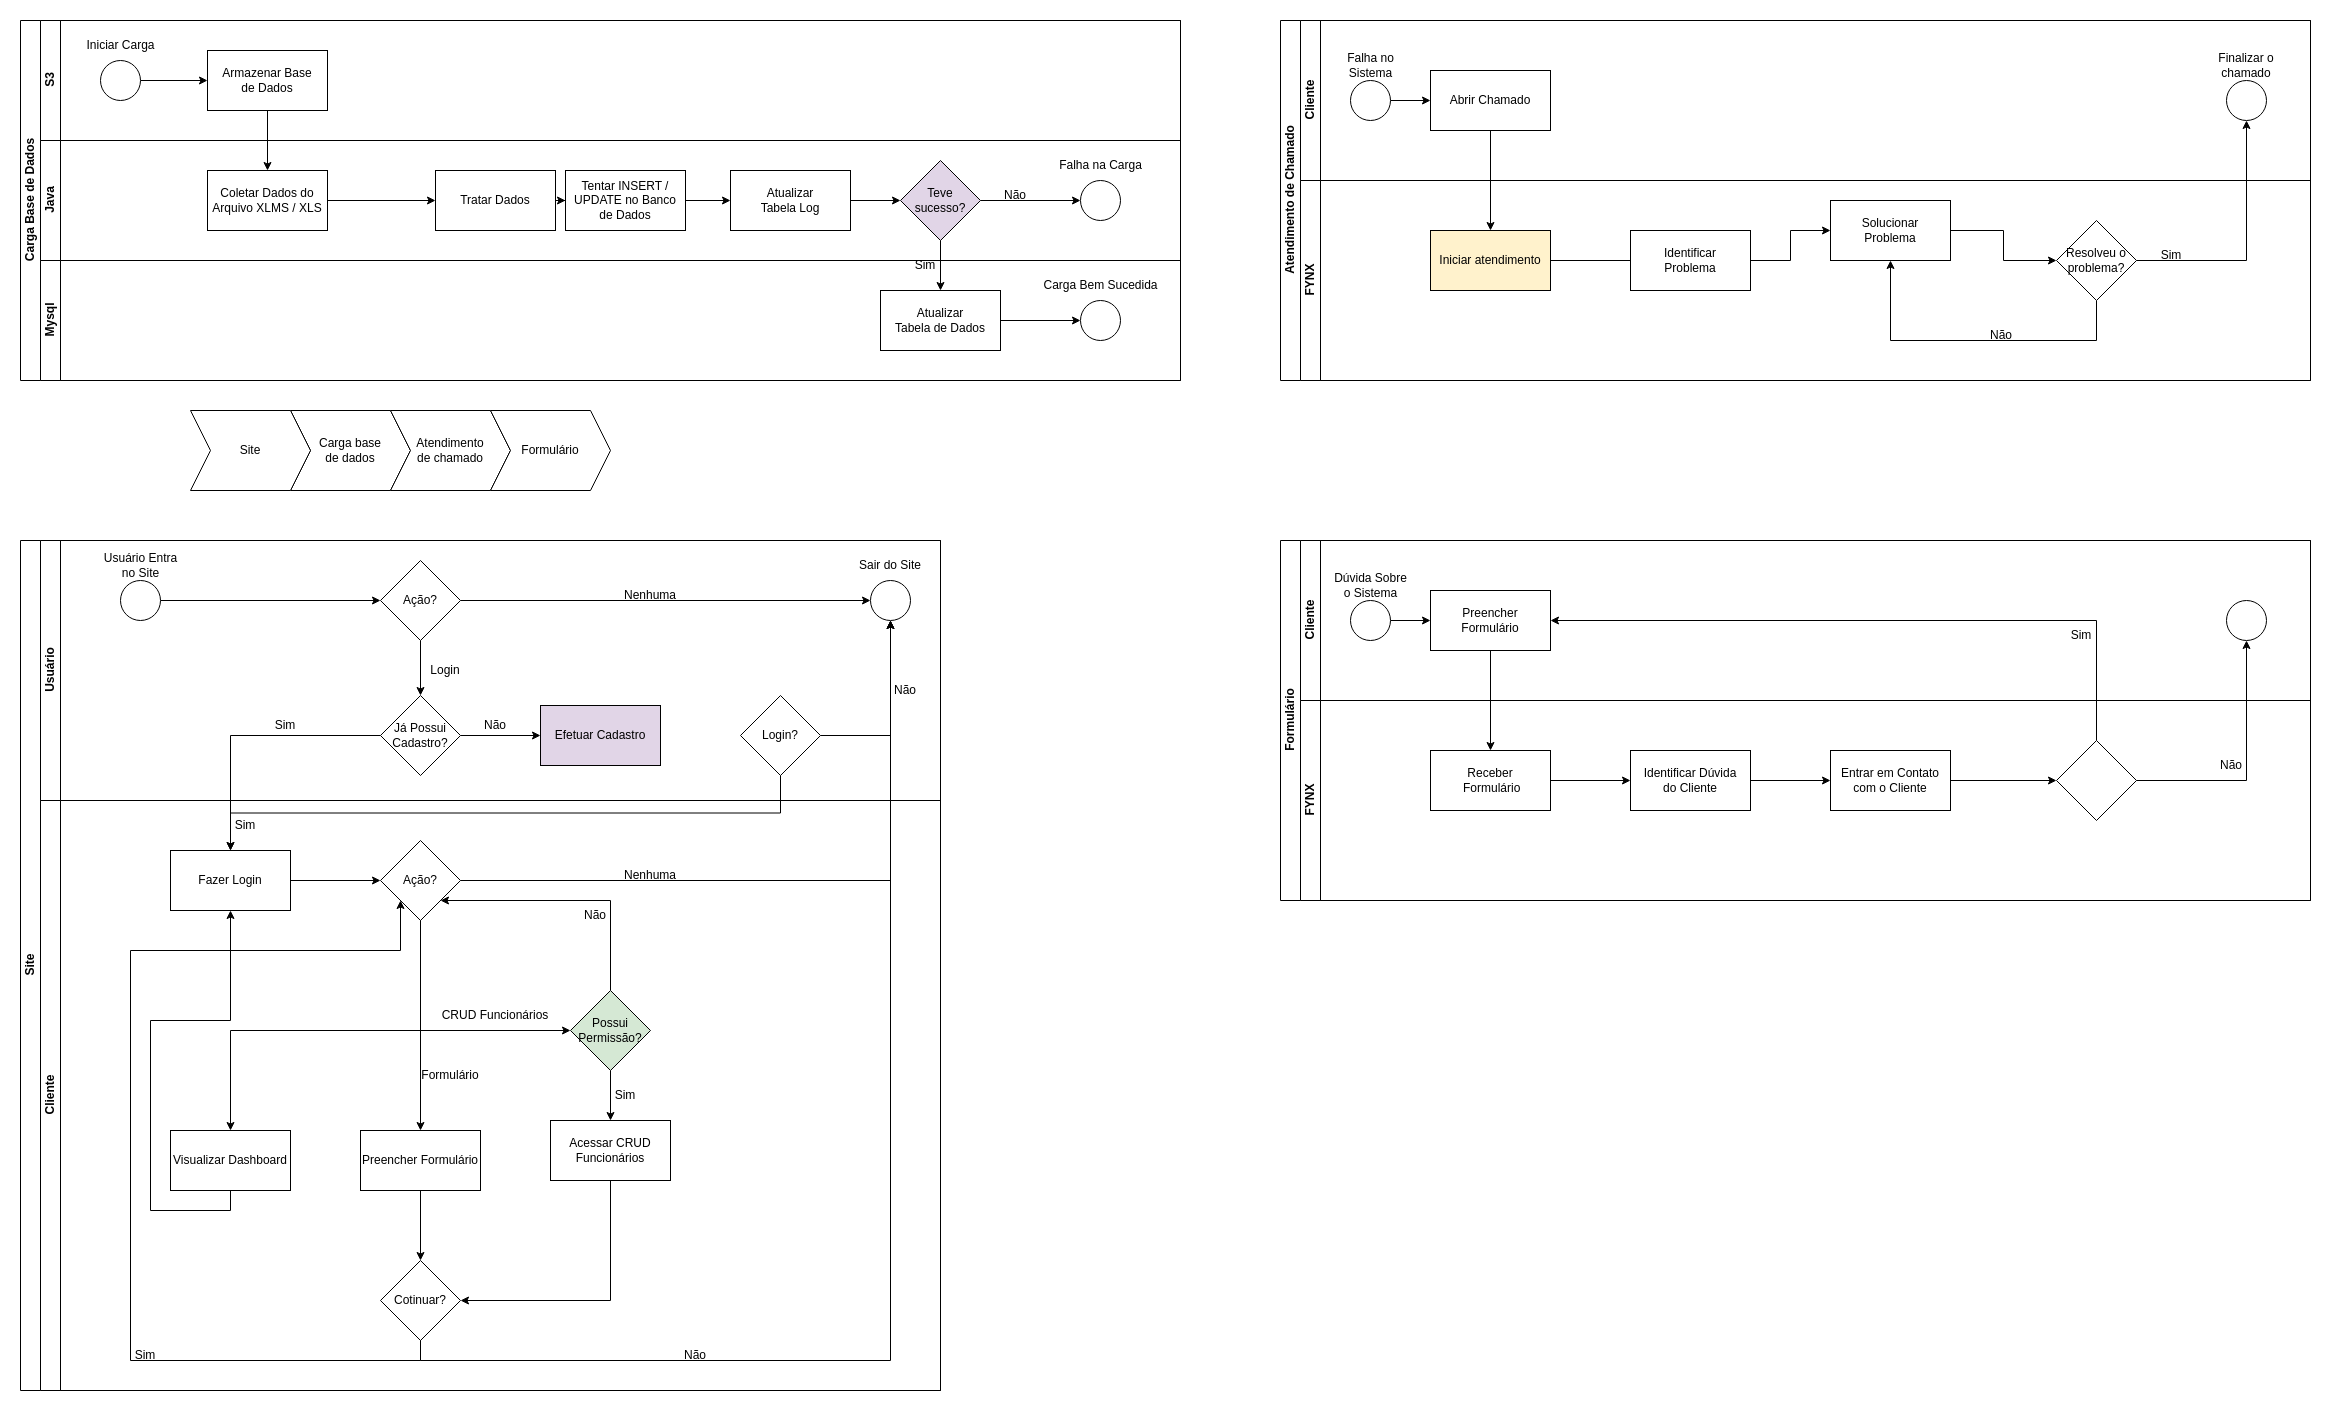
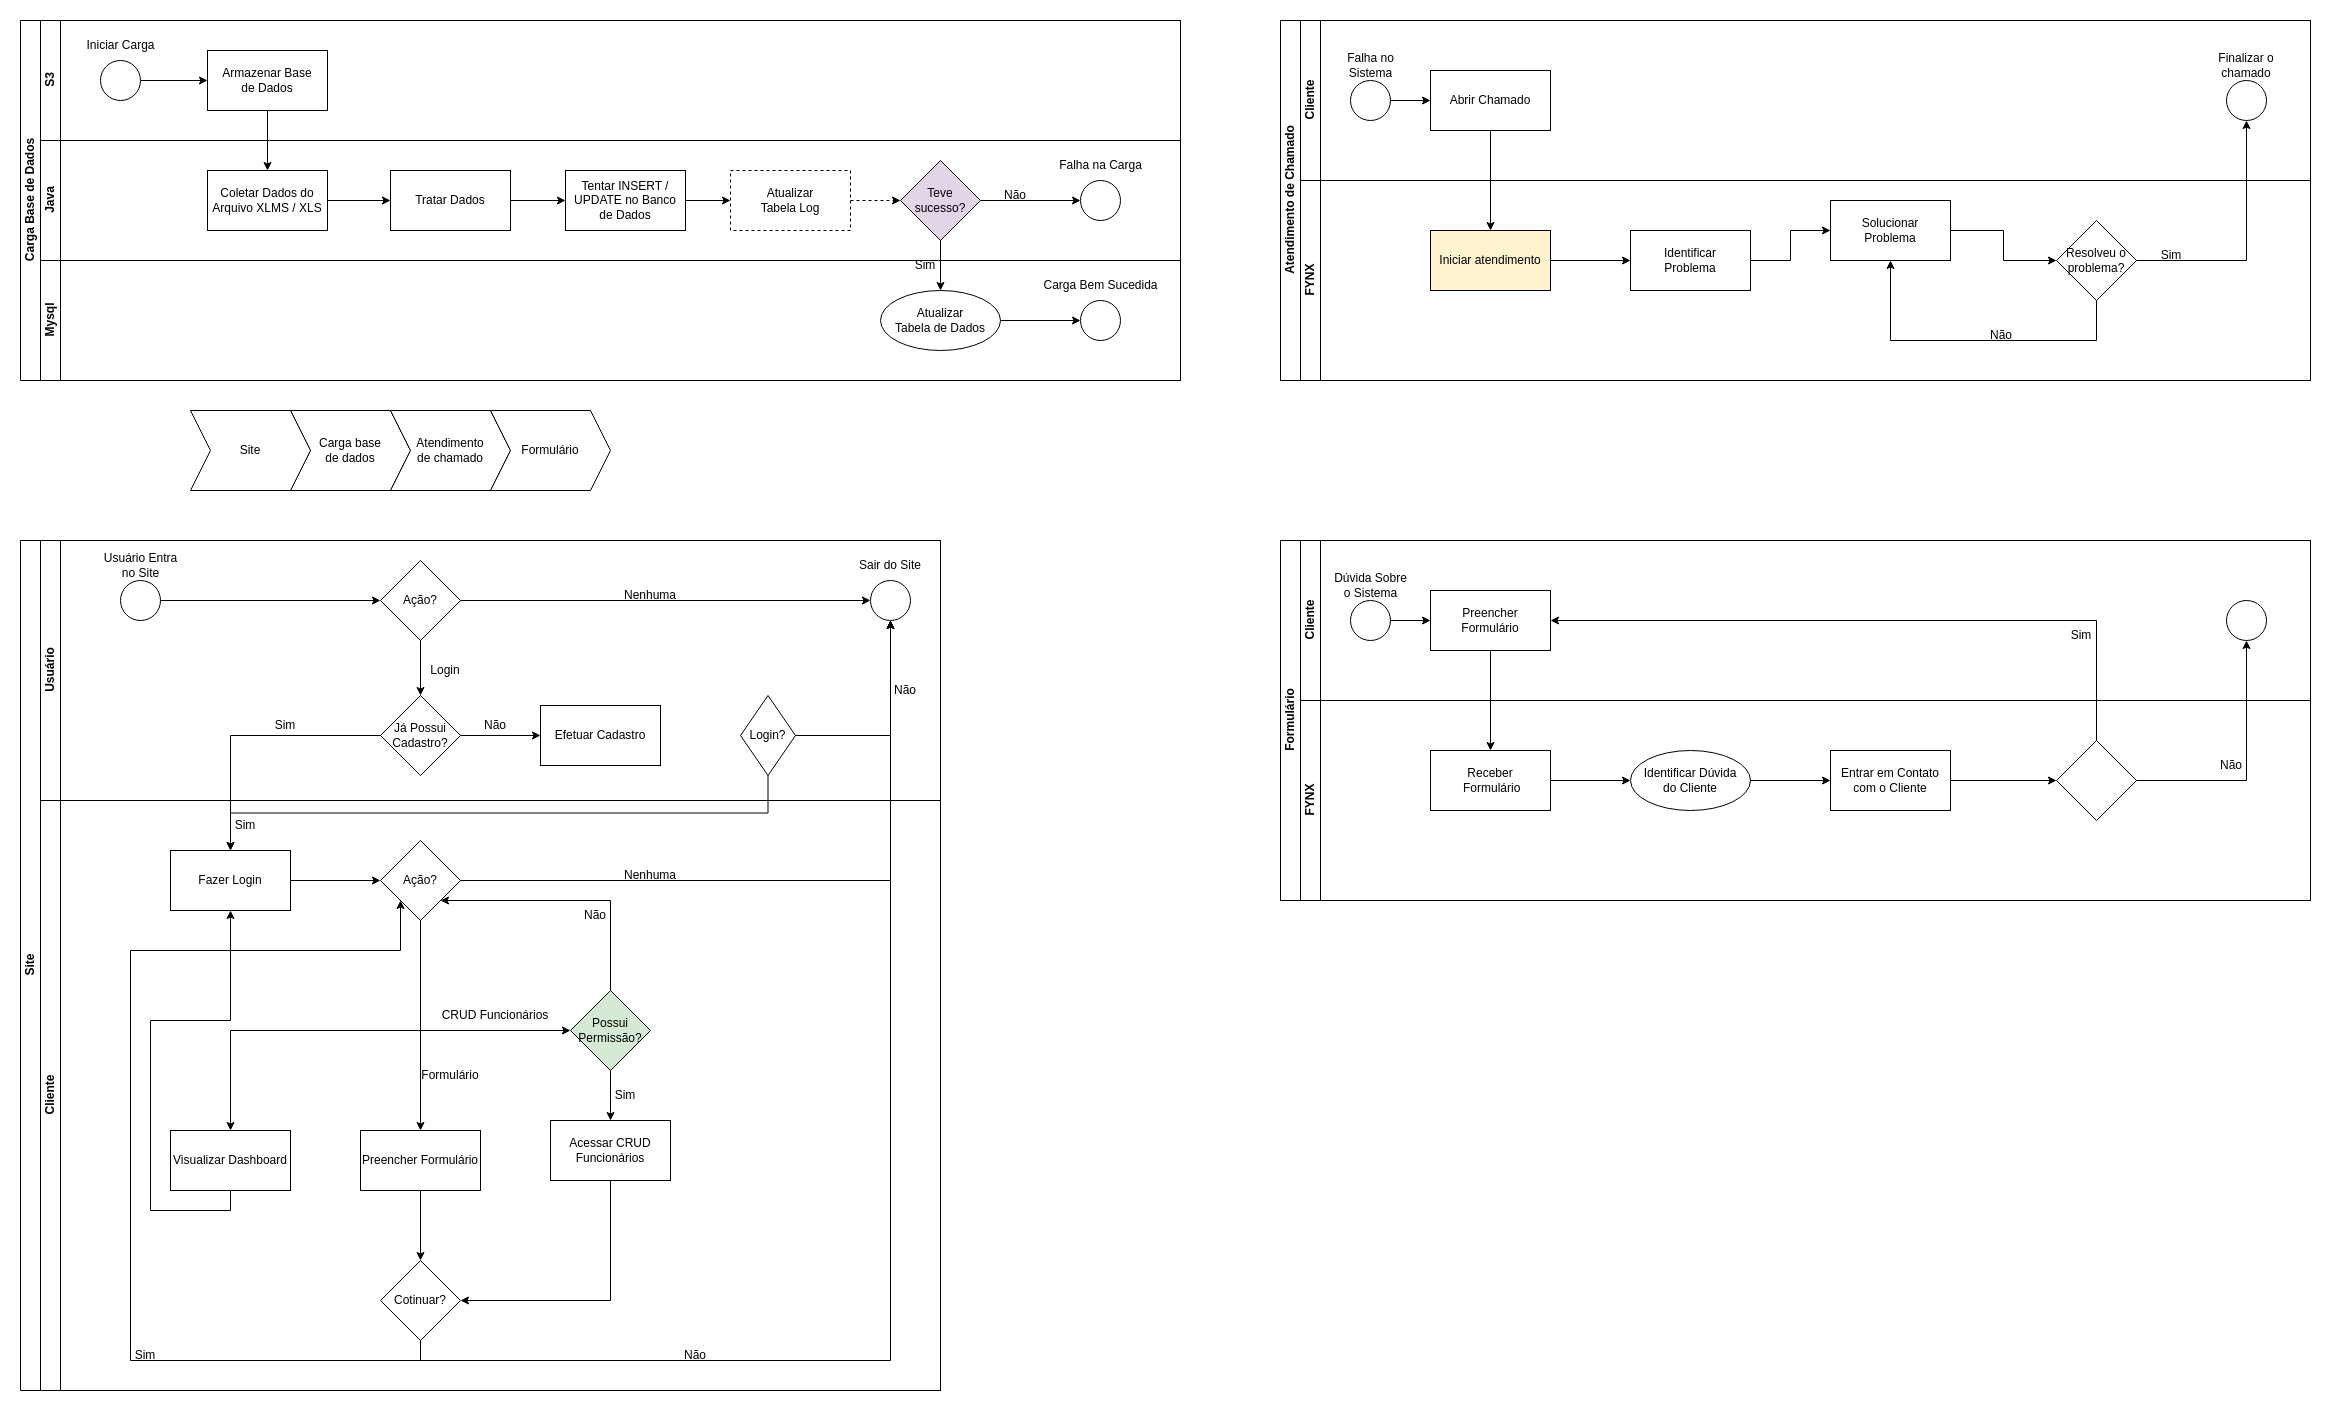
(496, 201) -> (451, 201)
(791, 201) -> (791, 201)
(872, 201) -> (872, 201)
(1625, 261) -> (1622, 261)
(941, 321) -> (941, 321)
(601, 736) -> (601, 736)
(781, 736) -> (768, 736)
(1691, 781) -> (1691, 781)
